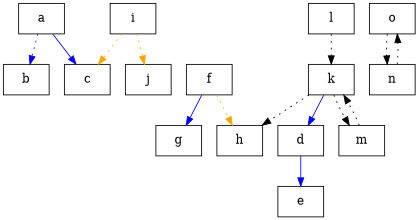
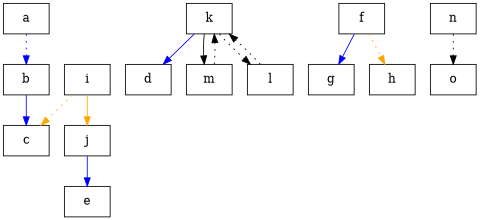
(140, 45) -> (87, 106)
(387, 45) -> none
(62, 46) -> (26, 106)
(339, 107) -> (204, 45)
(289, 108) -> (231, 47)
(301, 167) -> (87, 167)
